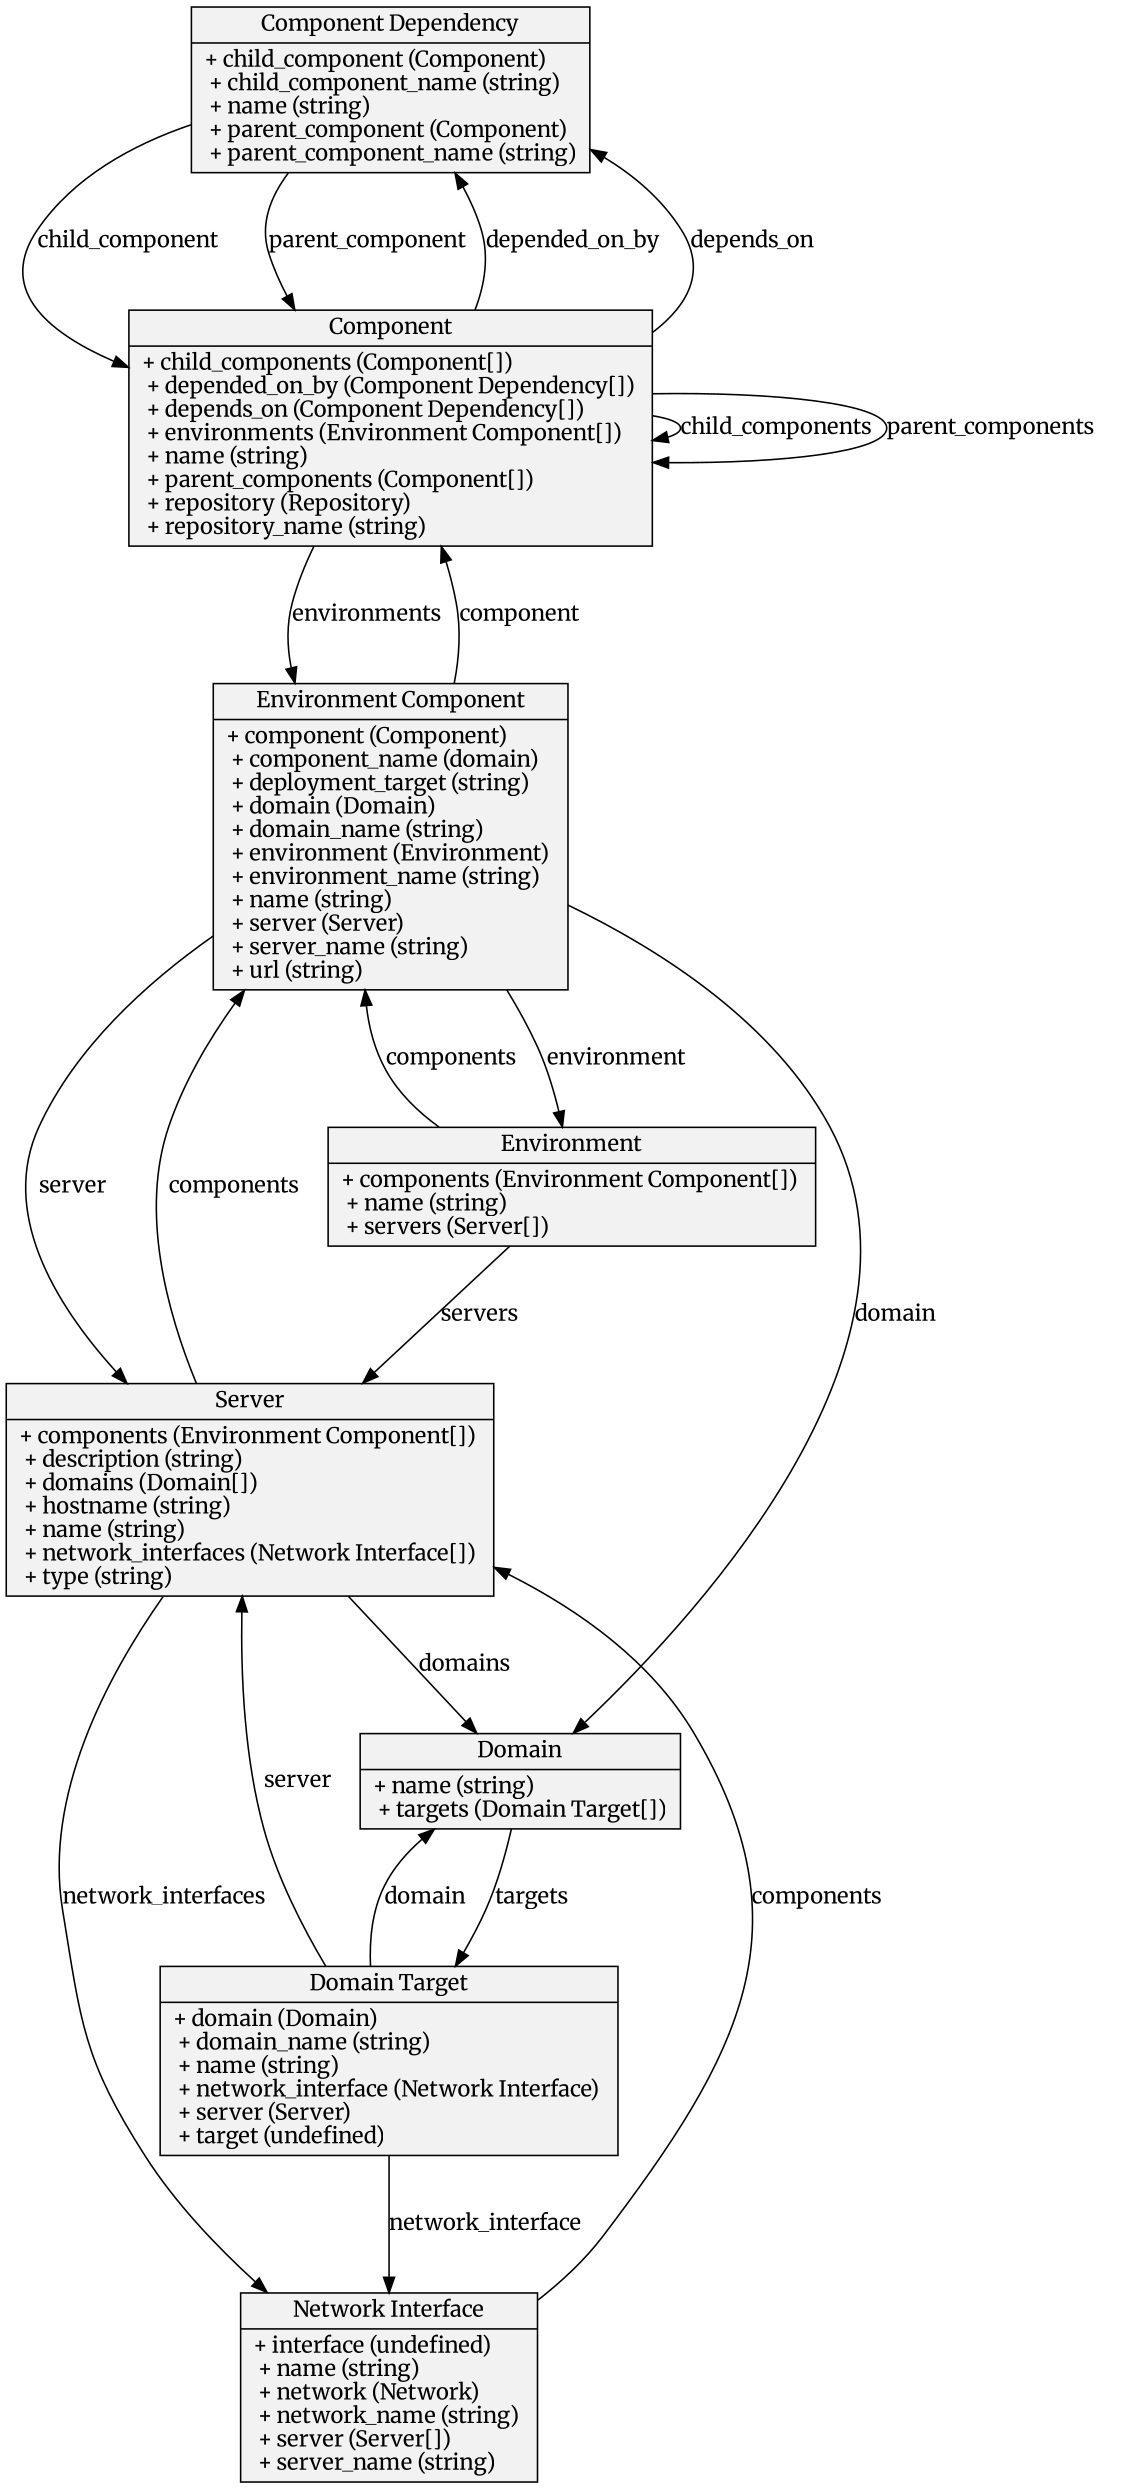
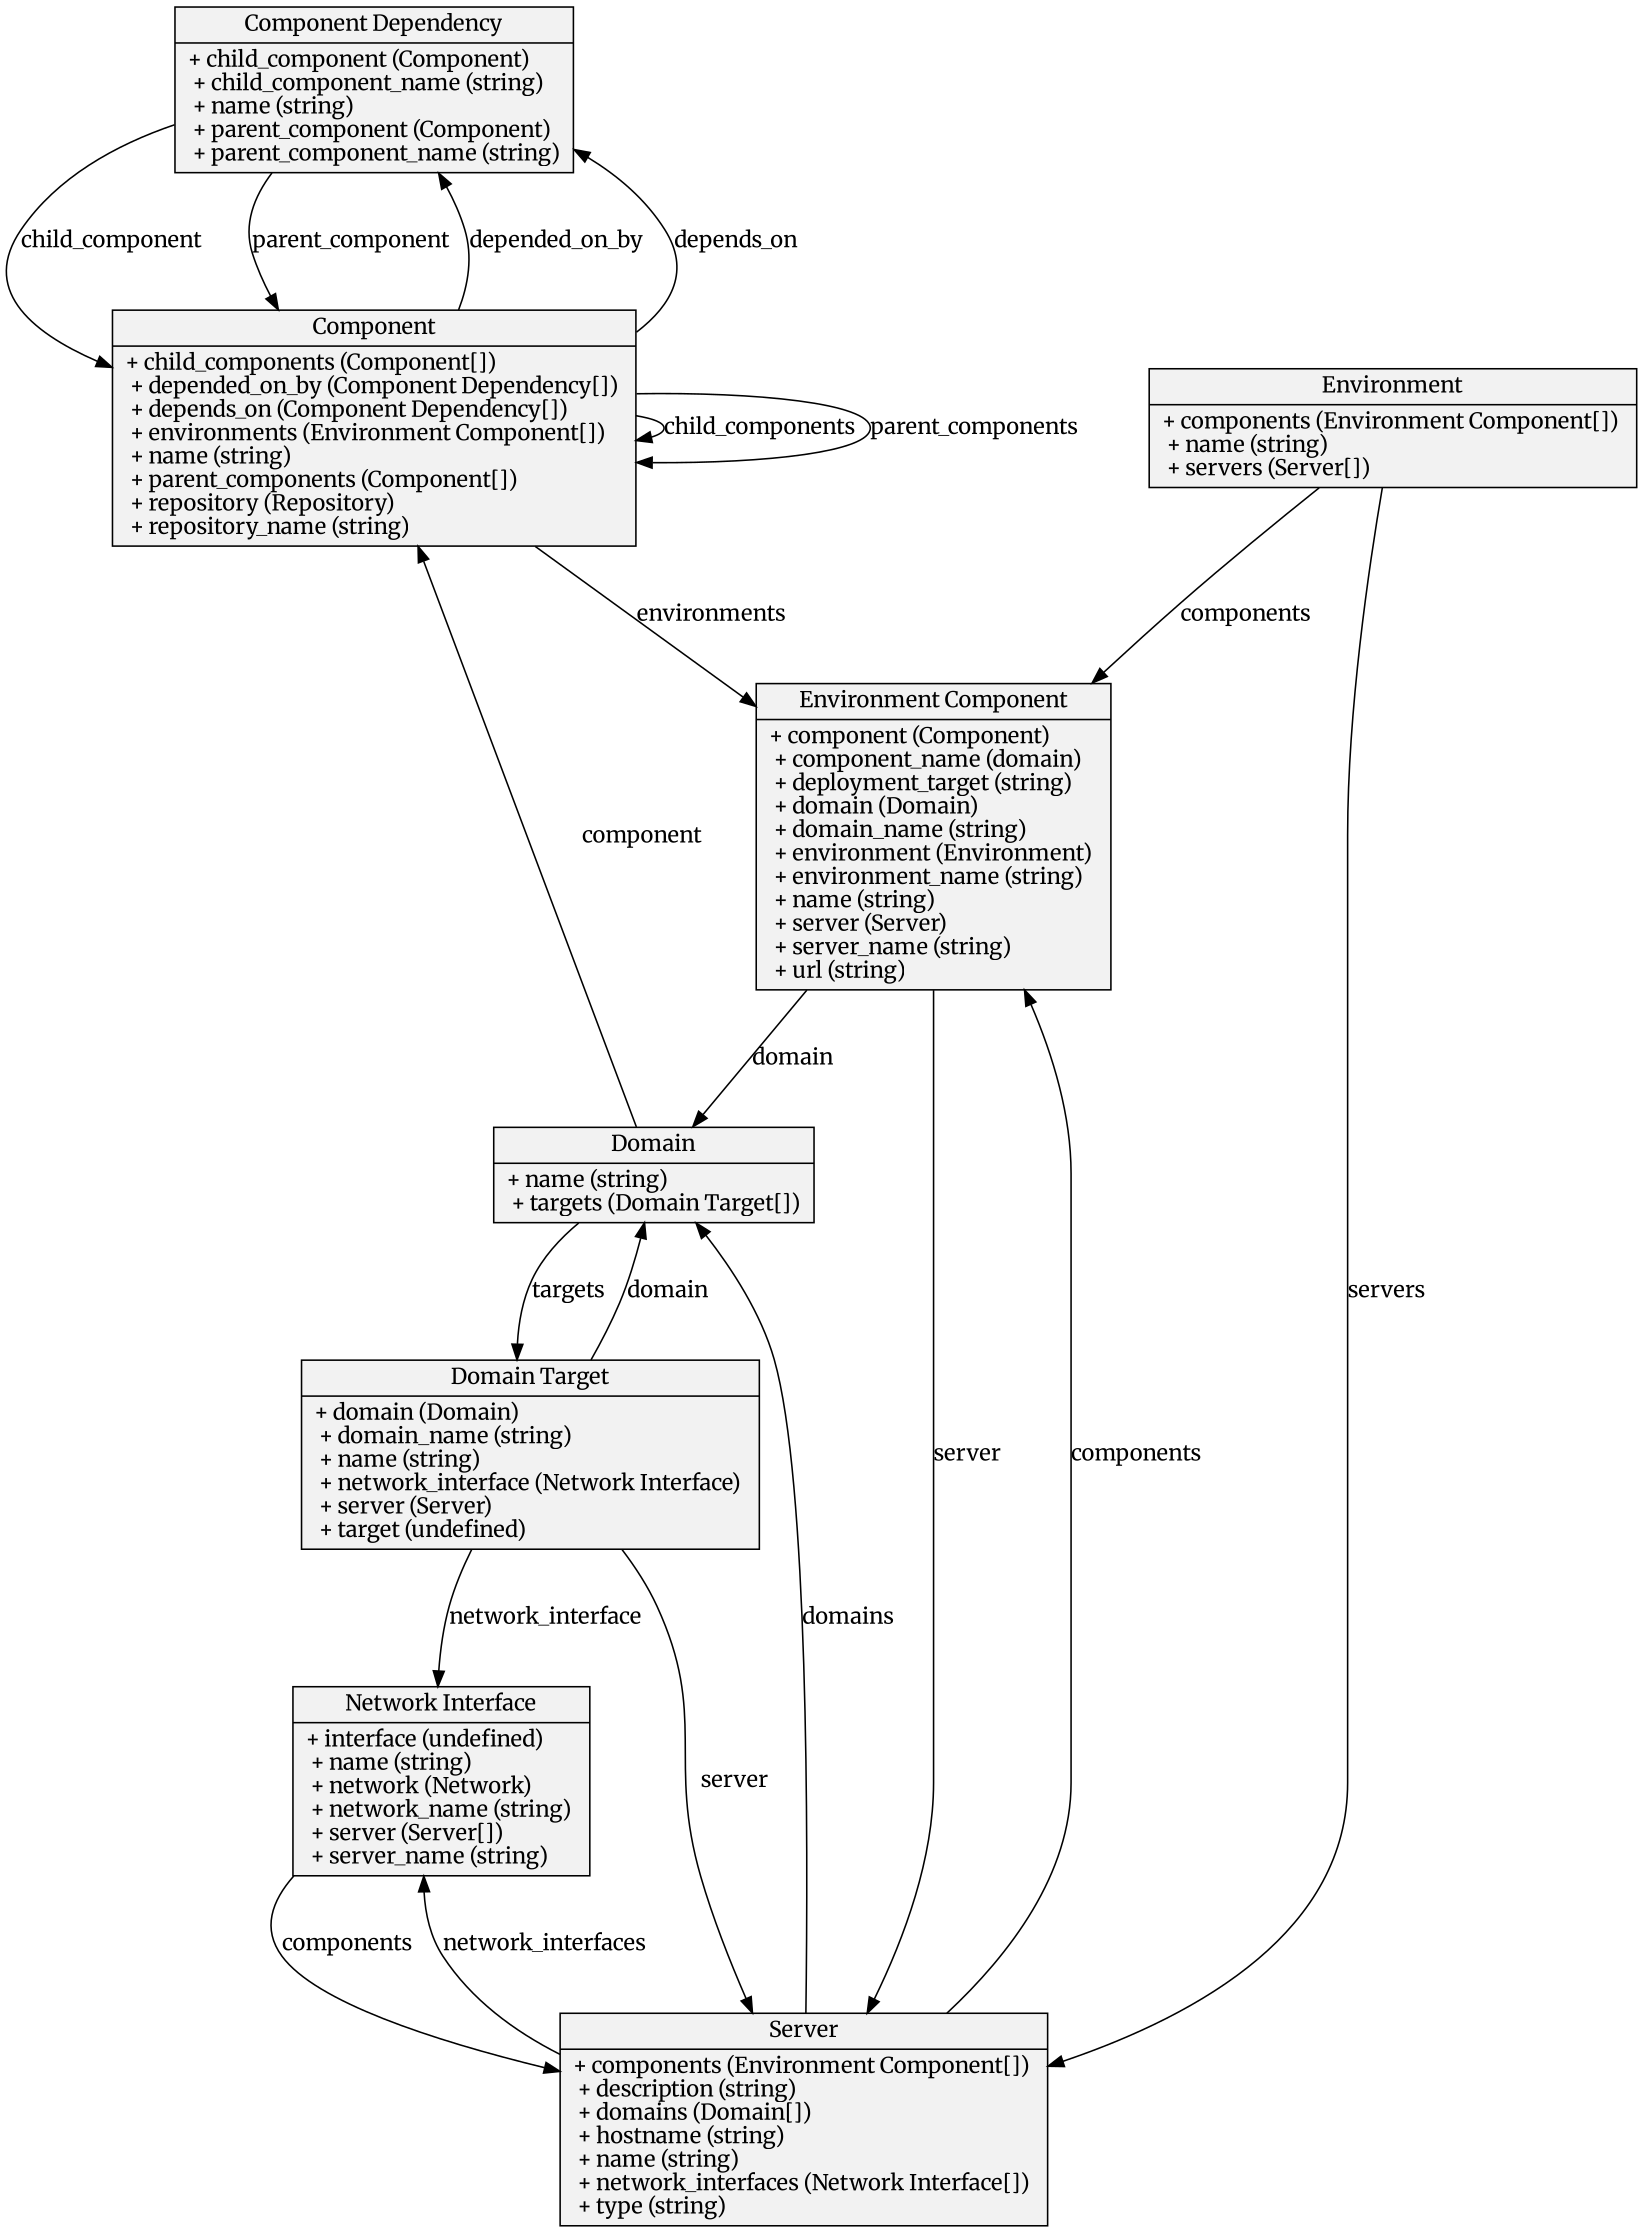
(459, 622) -> (530, 844)
(538, 1049) -> none
